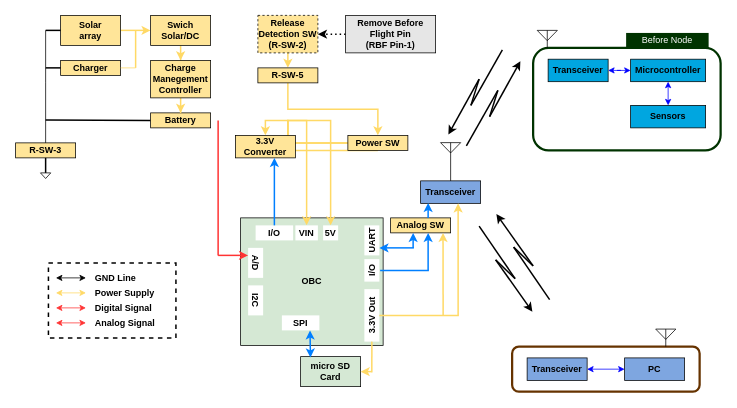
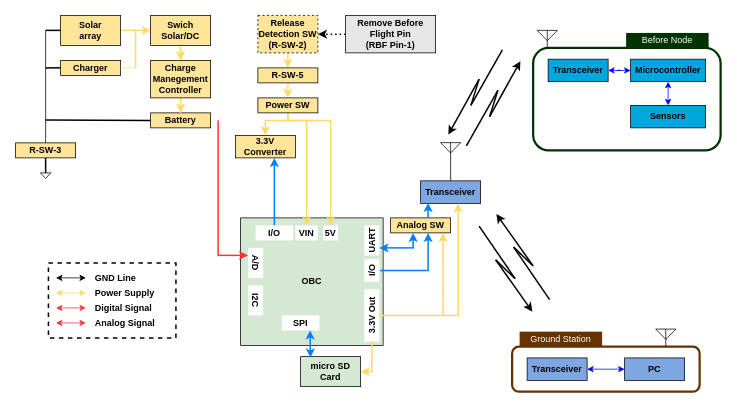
(378, 143) -> (288, 105)
none -> (561, 339)
